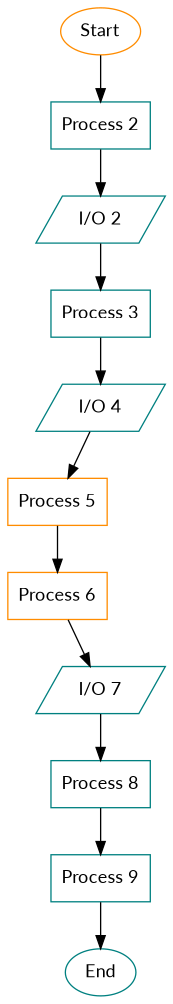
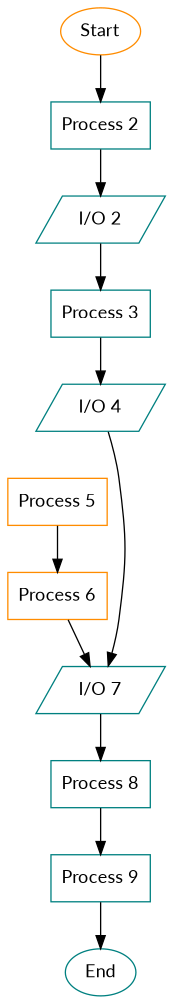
(82, 449) -> (125, 542)
